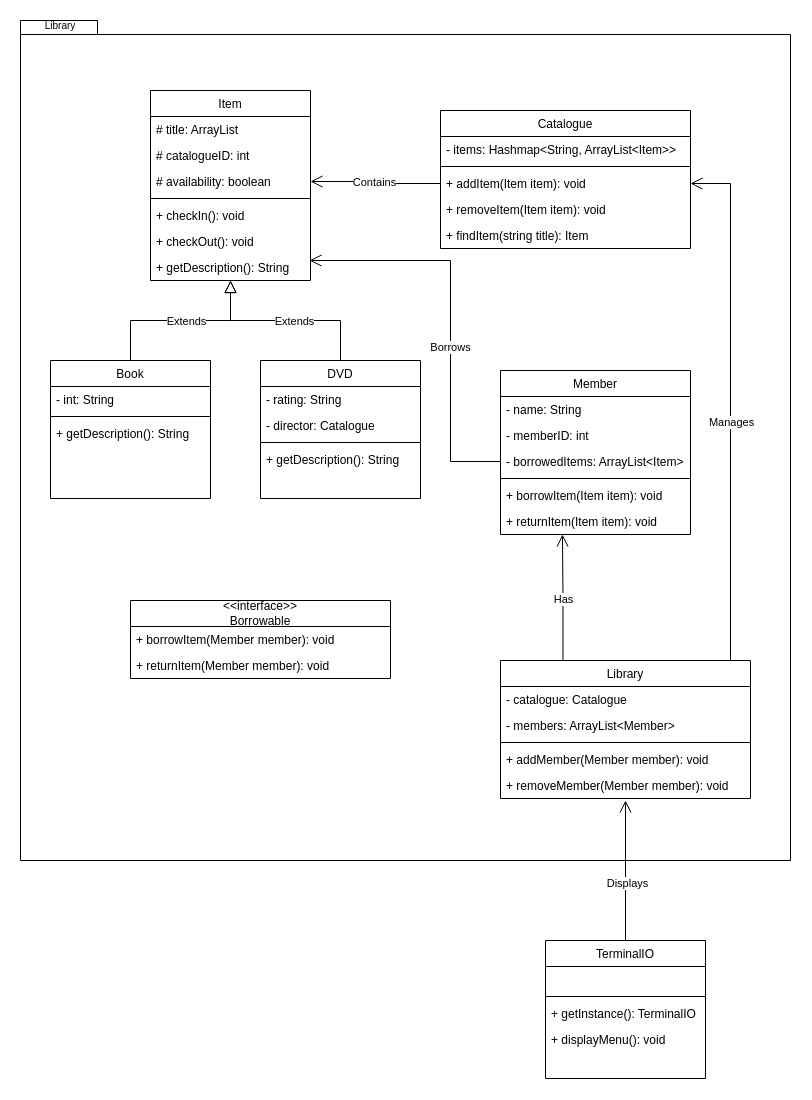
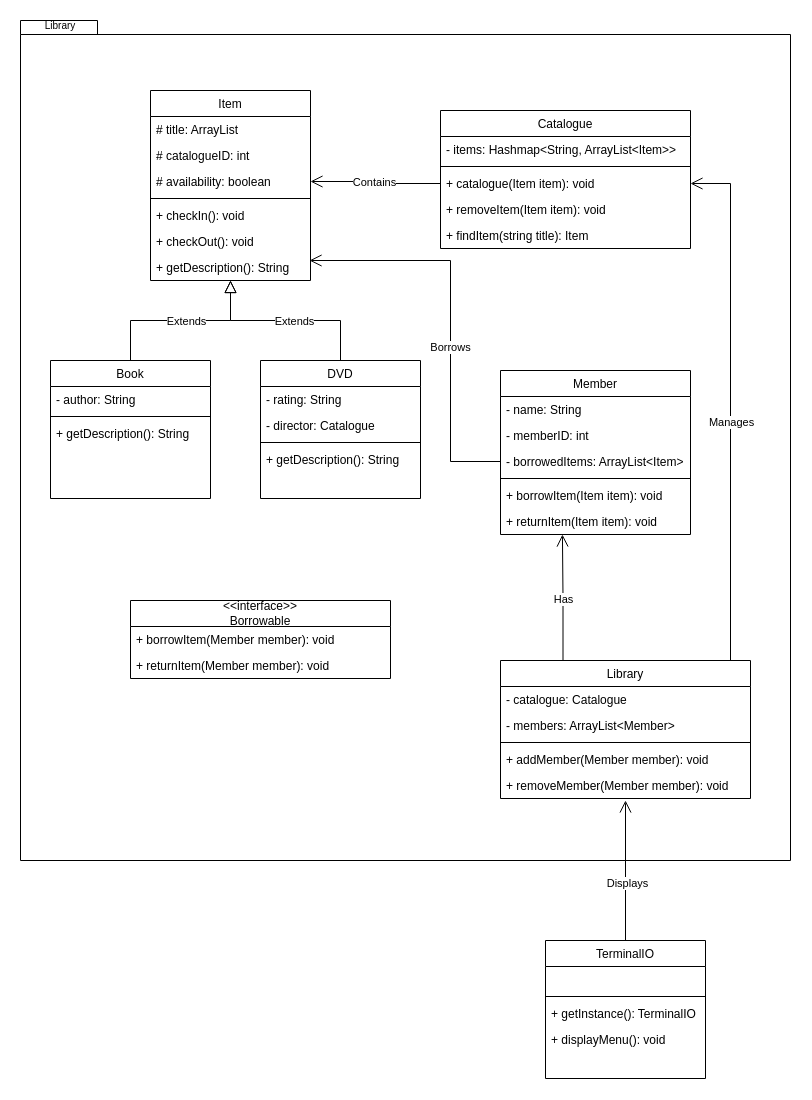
(524, 184) -> (529, 184)
(92, 400) -> (104, 400)
